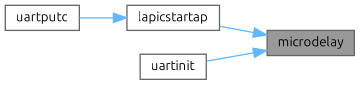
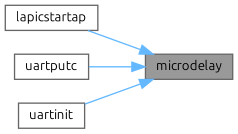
(96, 18) -> (110, 67)
